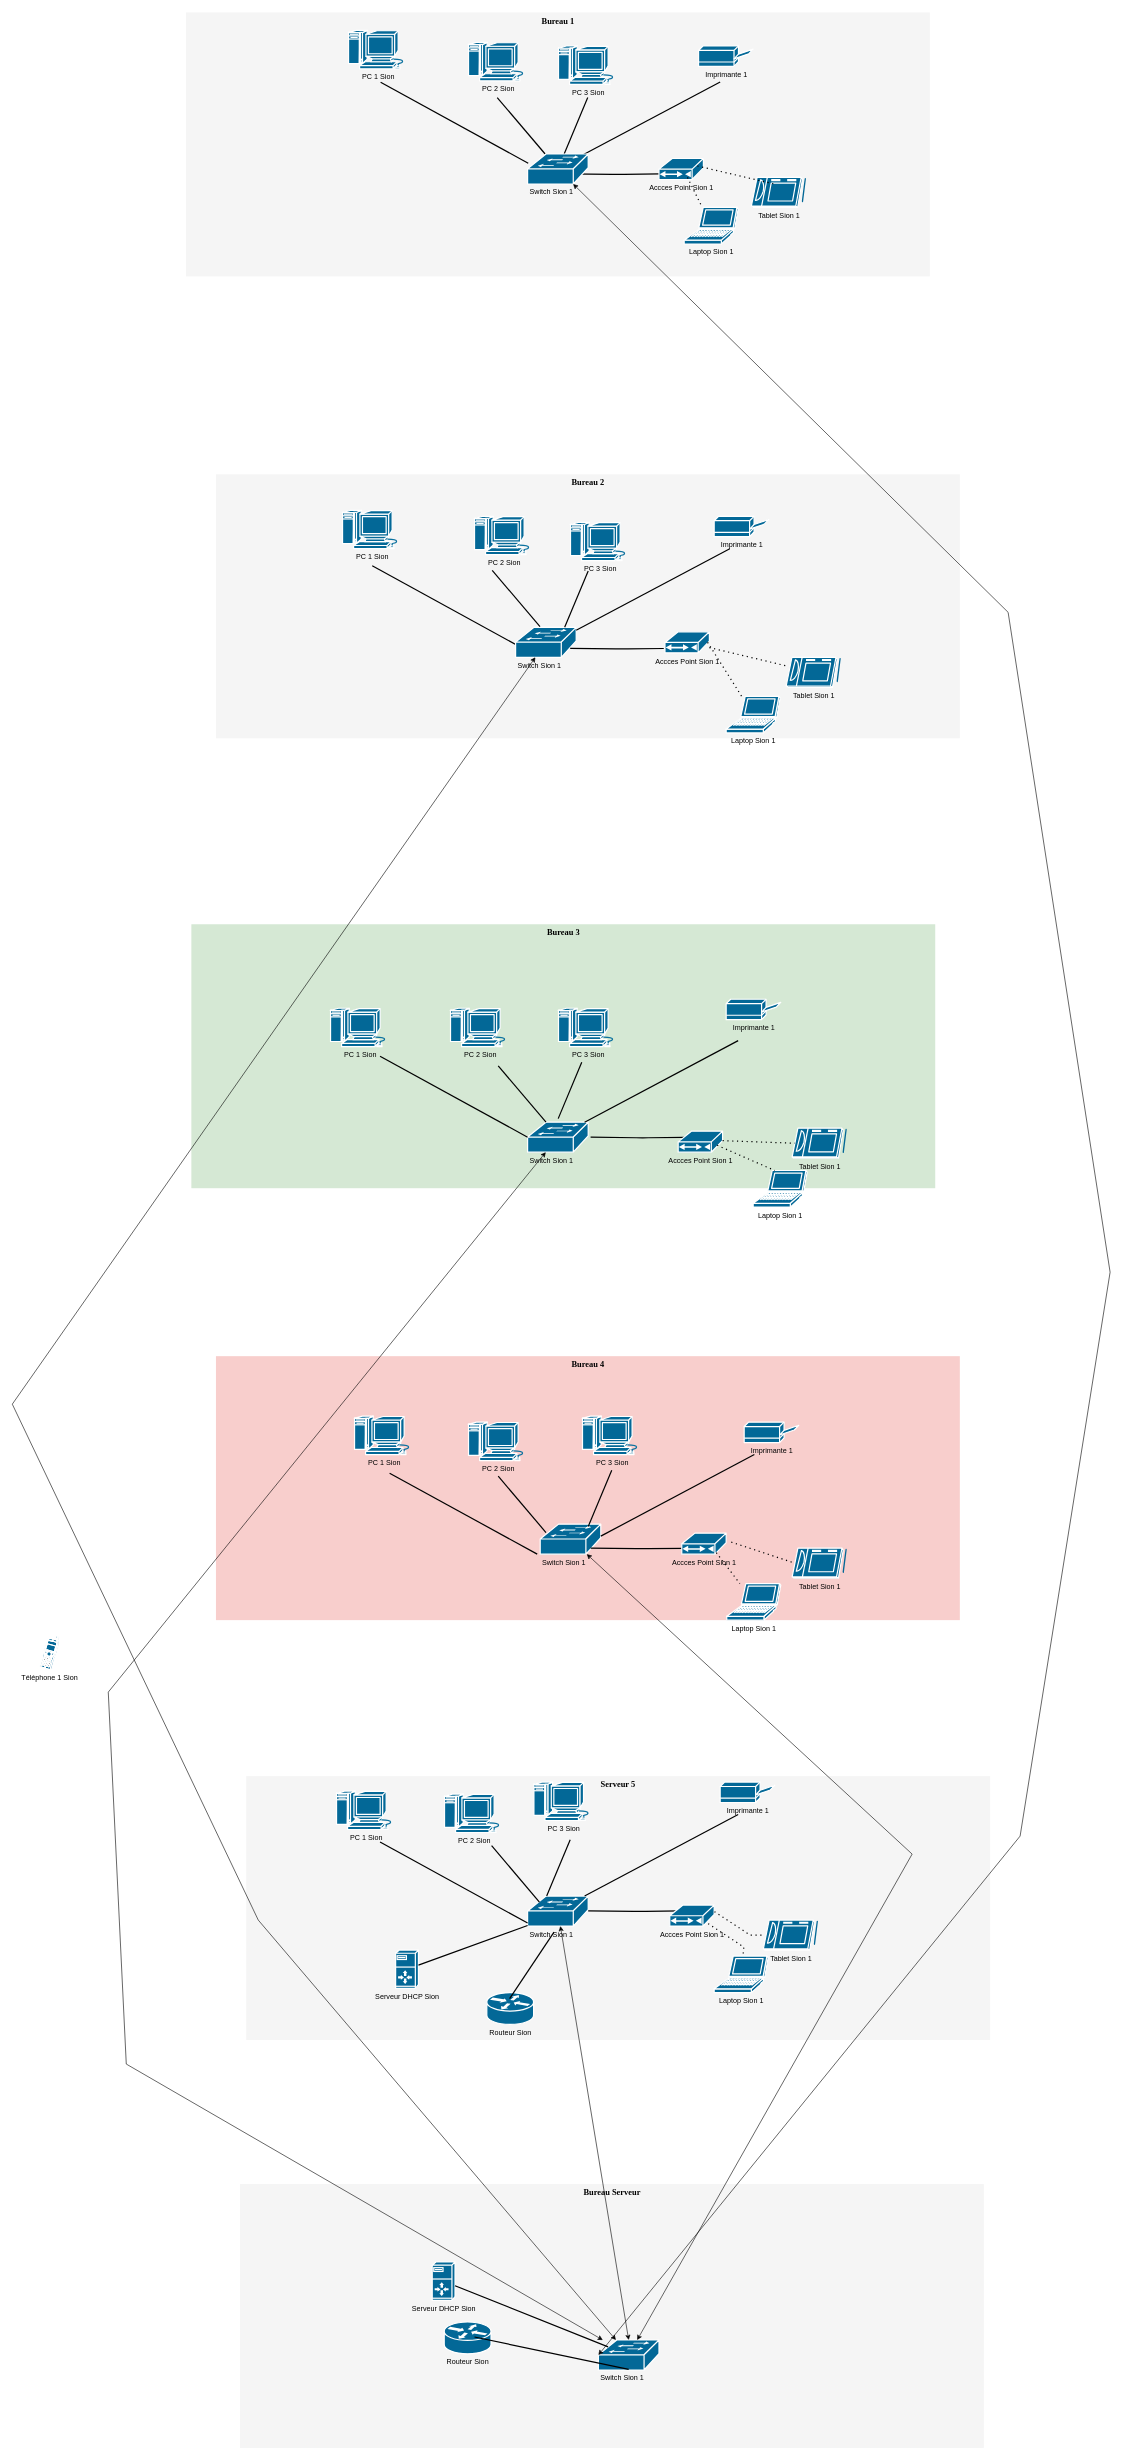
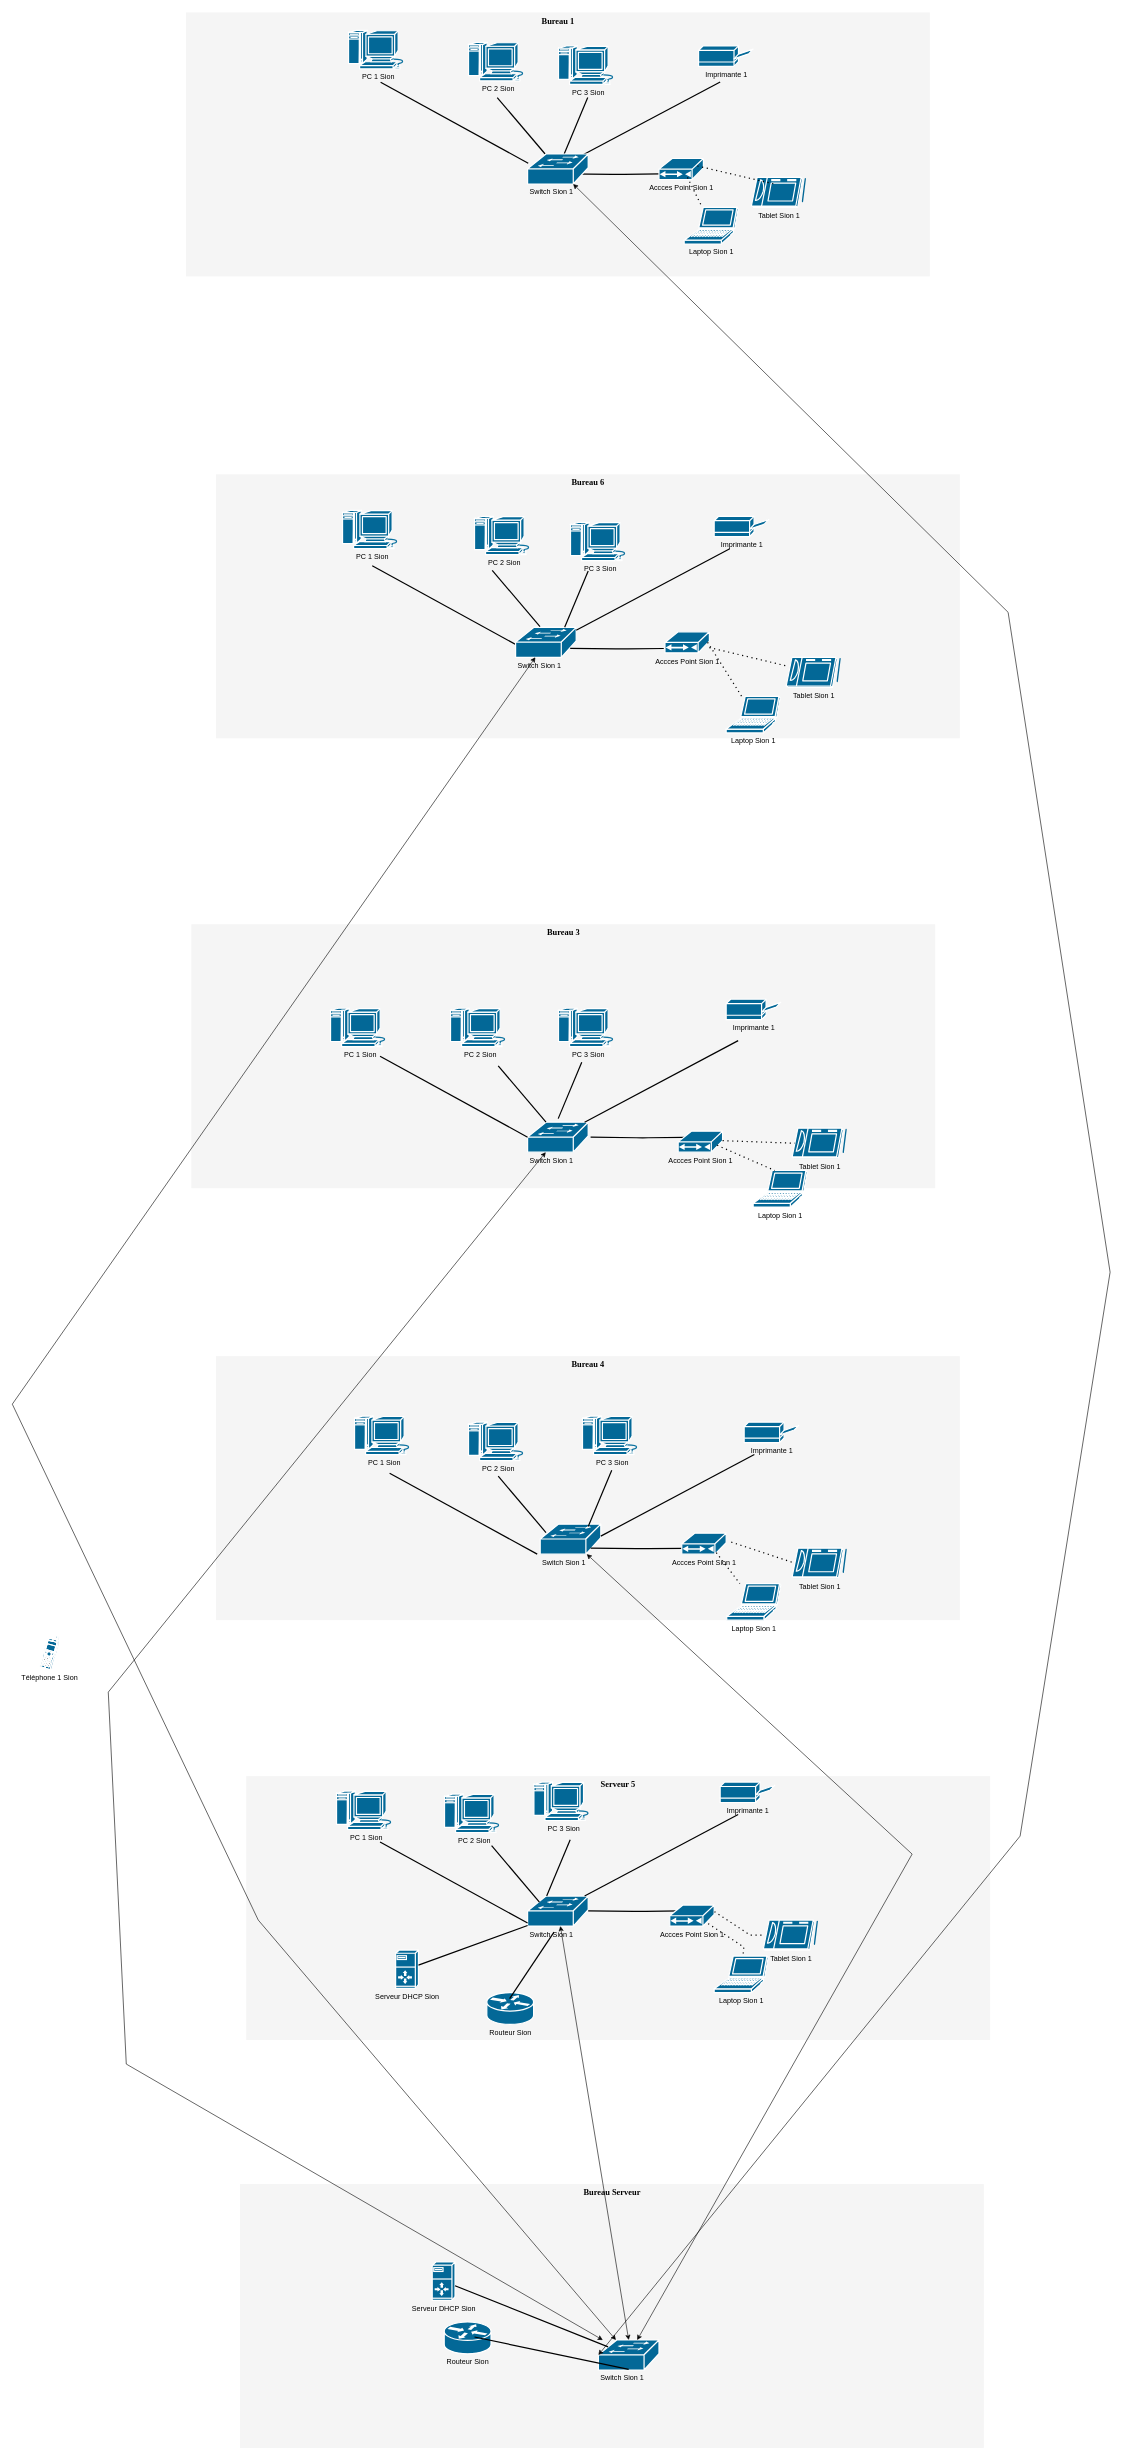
(588, 484) -> (588, 484)
(563, 1056) -> (563, 1056)
(588, 1488) -> (588, 1488)
